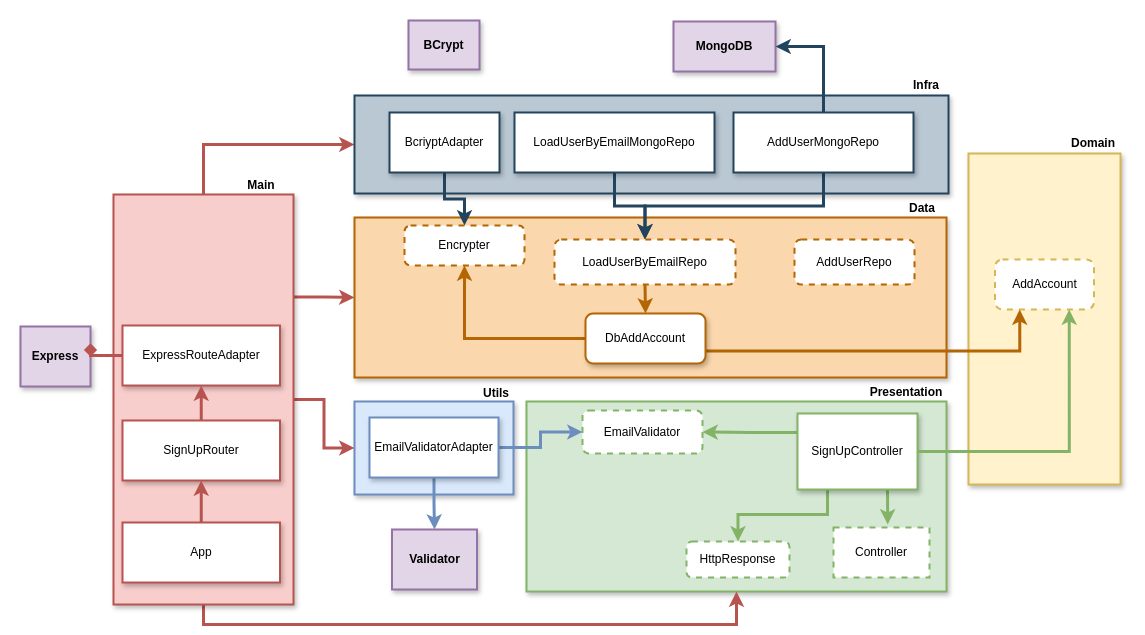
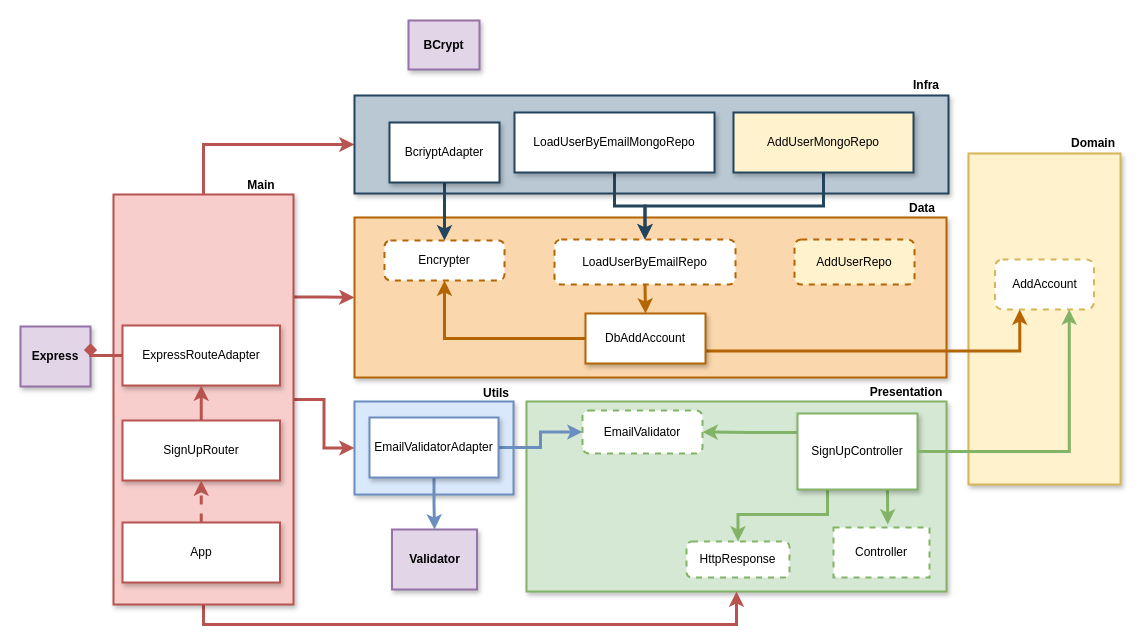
(725, 47) -> none
(824, 62) -> none
(445, 143) -> (445, 153)
(824, 143) -> (824, 143)
(465, 246) -> (445, 261)
(855, 262) -> (855, 262)
(646, 339) -> (646, 339)
(201, 503) -> (201, 503)
